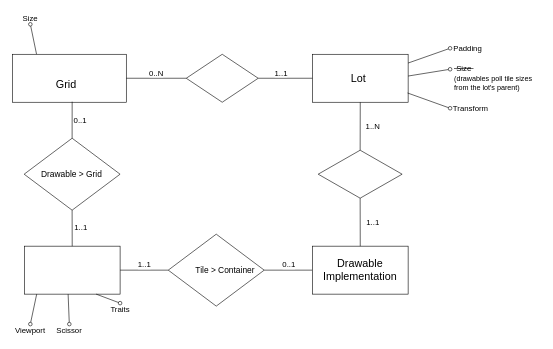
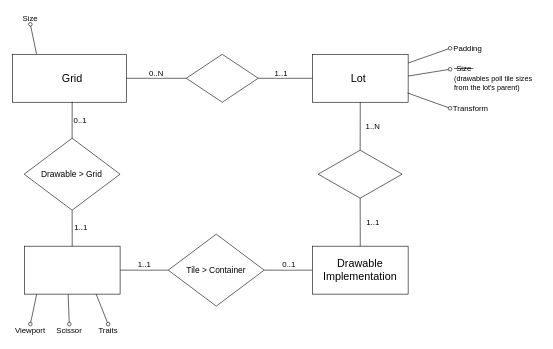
(66, 84) -> (72, 78)
(225, 270) -> (216, 270)
(120, 309) -> (108, 330)
